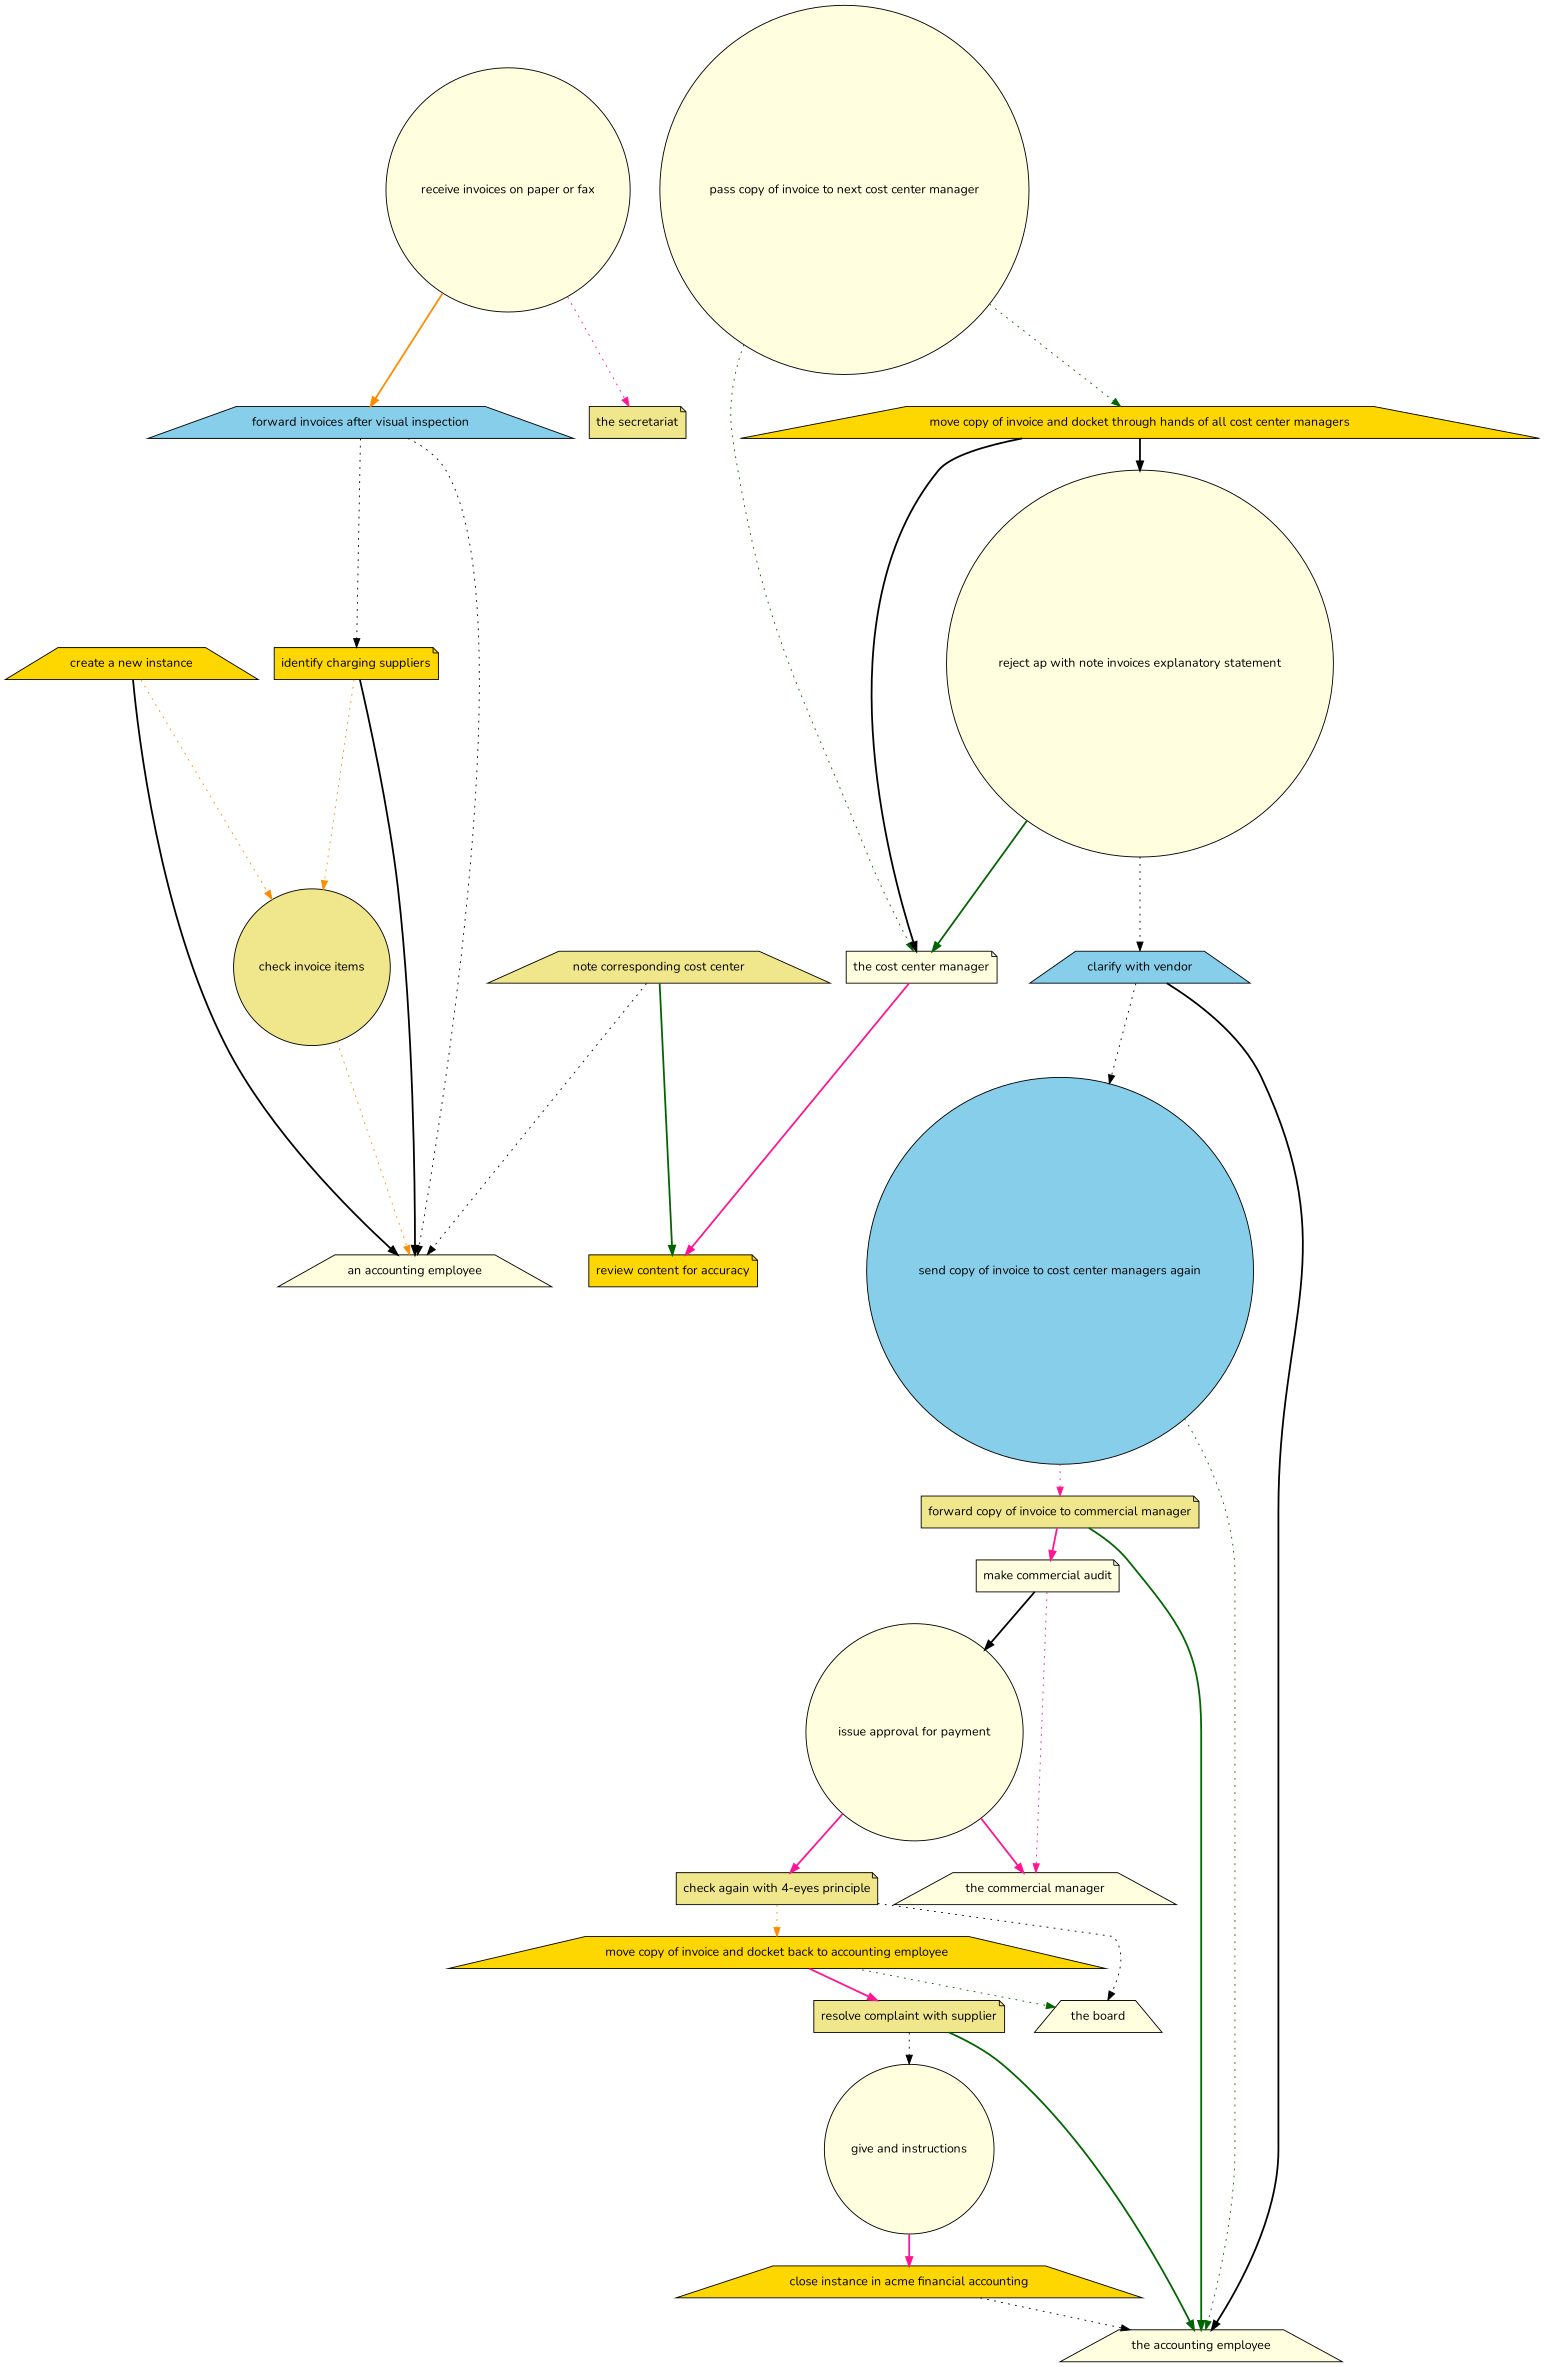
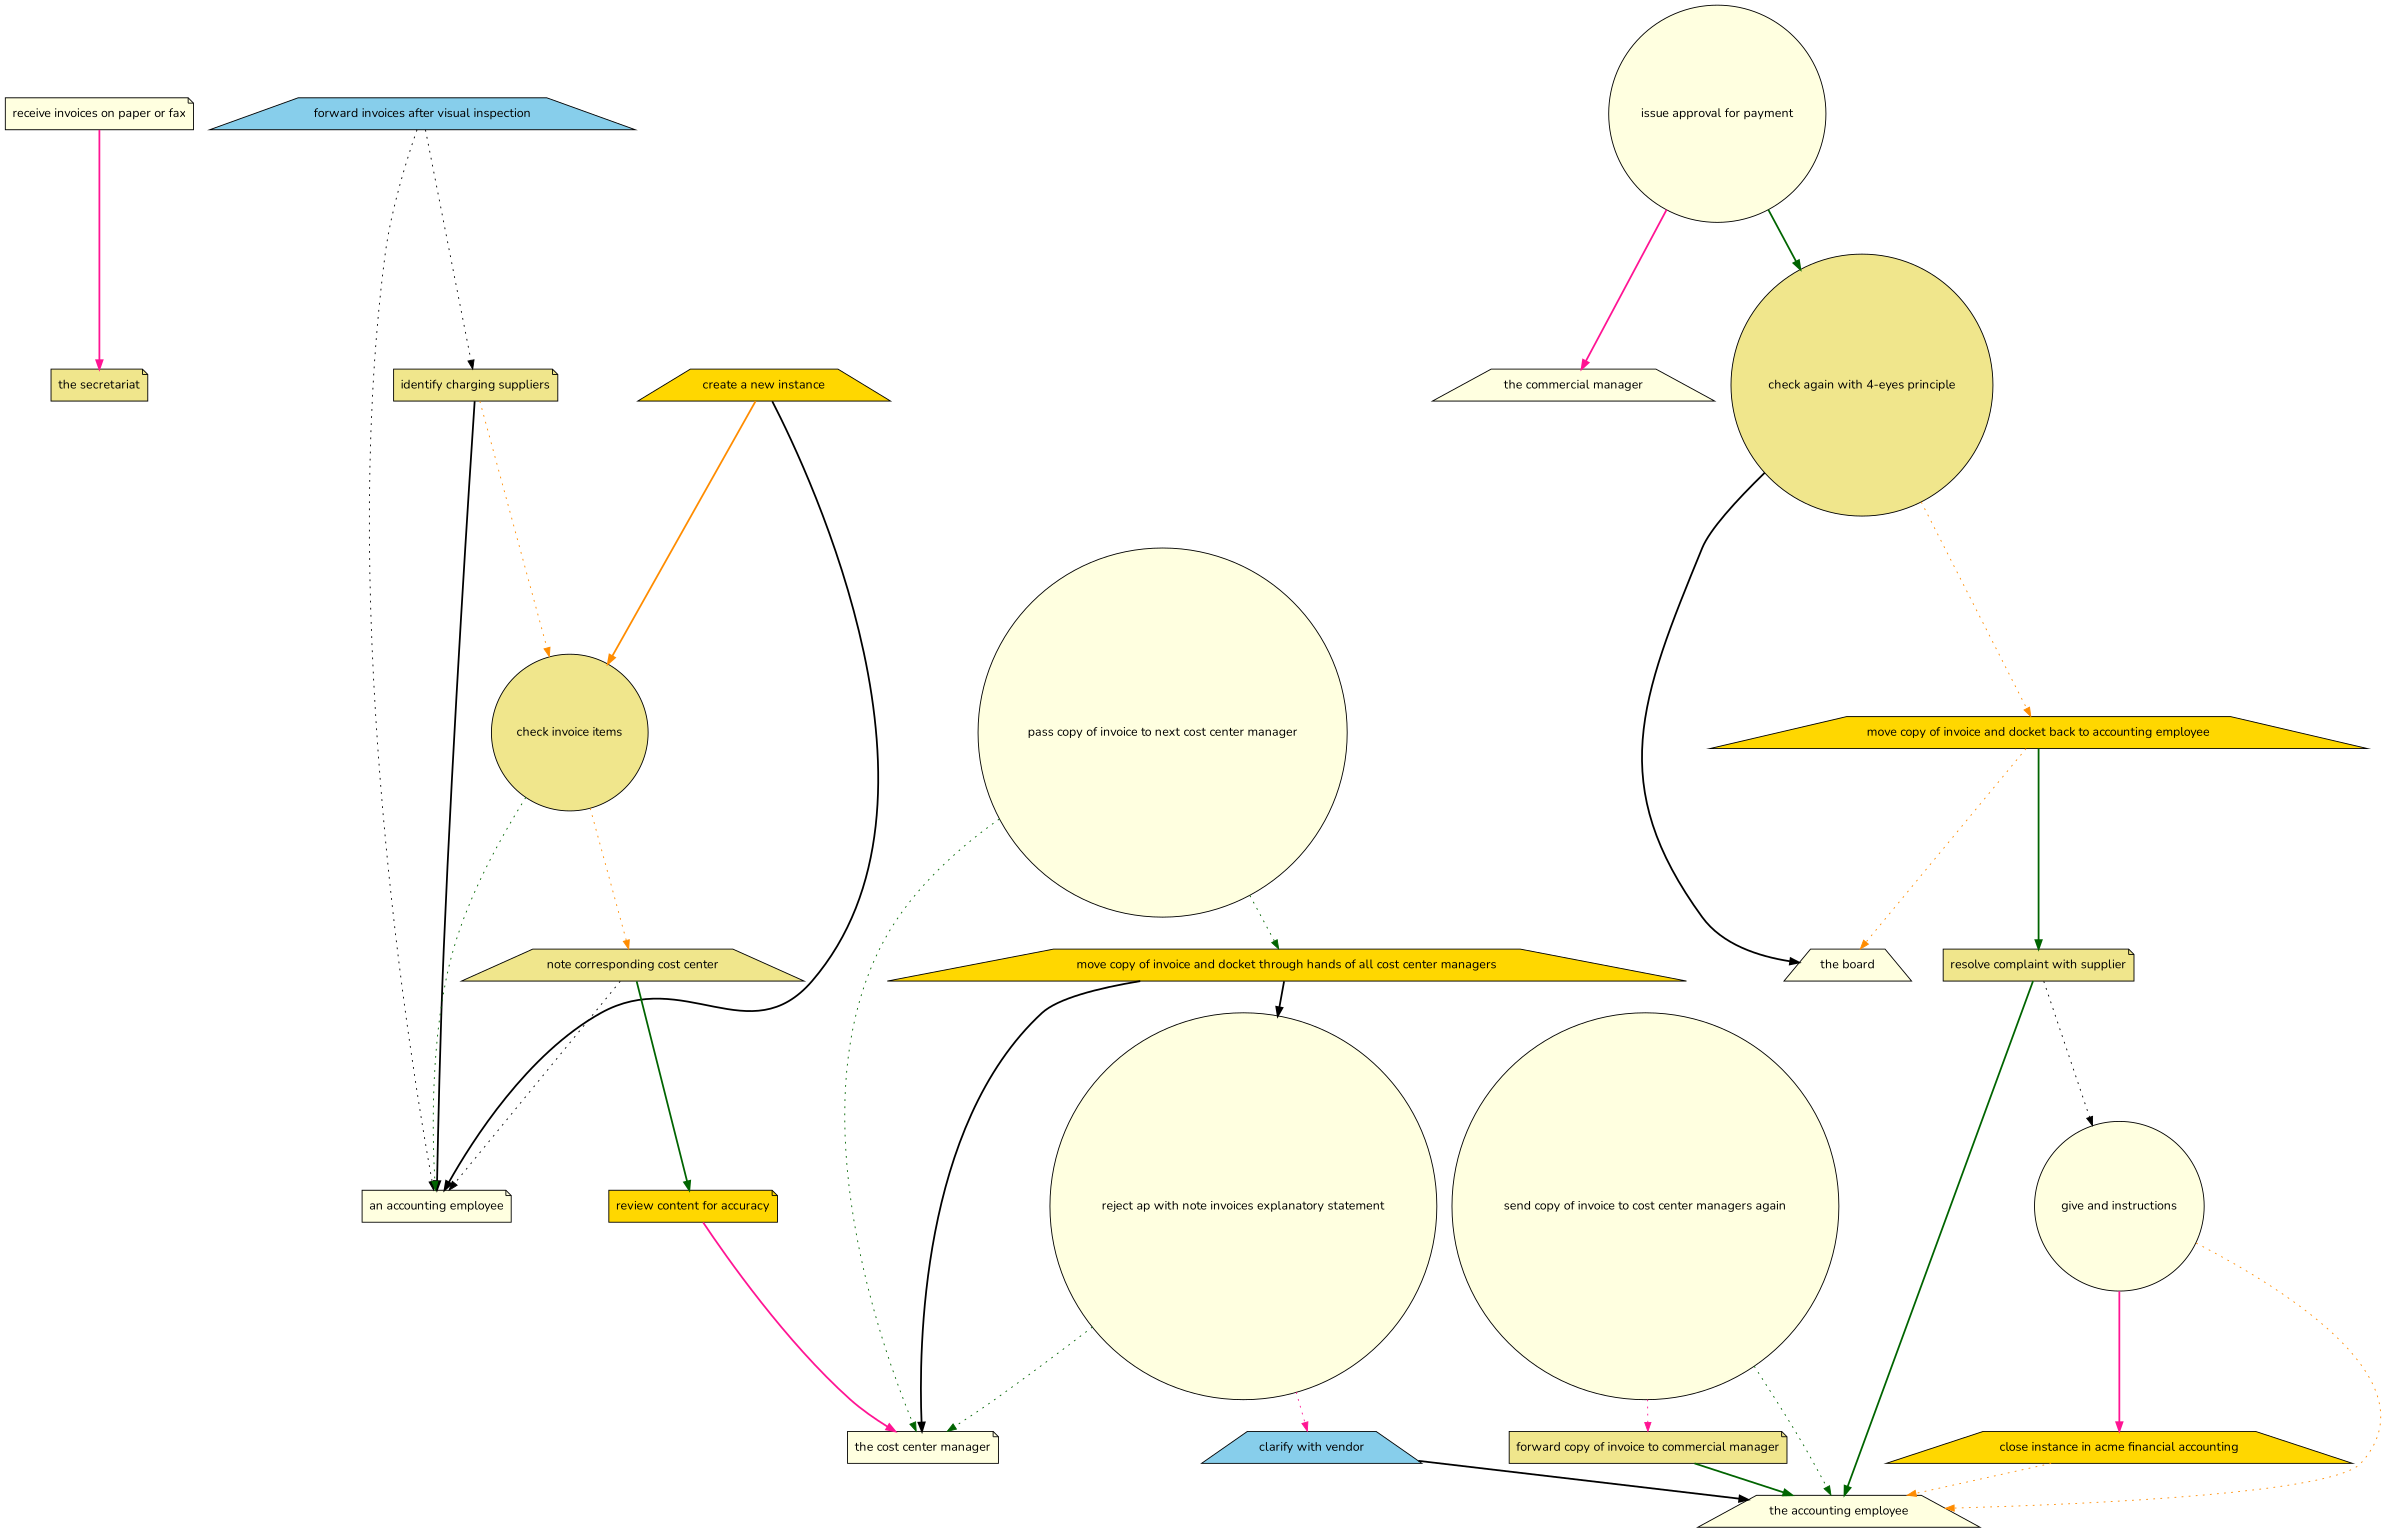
(508, 190) -> (99, 114)
(409, 346) -> none
(596, 348) -> (99, 245)
(356, 664) -> (476, 385)
(204, 786) -> (684, 529)
none -> (608, 874)
(982, 882) -> (1025, 1378)
(1140, 899) -> (1301, 1407)
(1124, 1029) -> none
(800, 1116) -> (786, 1333)
(372, 1144) -> (451, 961)
(415, 1271) -> (437, 1206)
(1060, 1271) -> (1645, 1206)
none -> (2315, 1480)
(1048, 1576) -> none
(820, 1840) -> (1782, 236)
(777, 1889) -> (1862, 385)
(1025, 1924) -> (1643, 736)
(839, 1983) -> (2039, 844)
(951, 1987) -> (1946, 845)
(1051, 2313) -> (1984, 1478)
